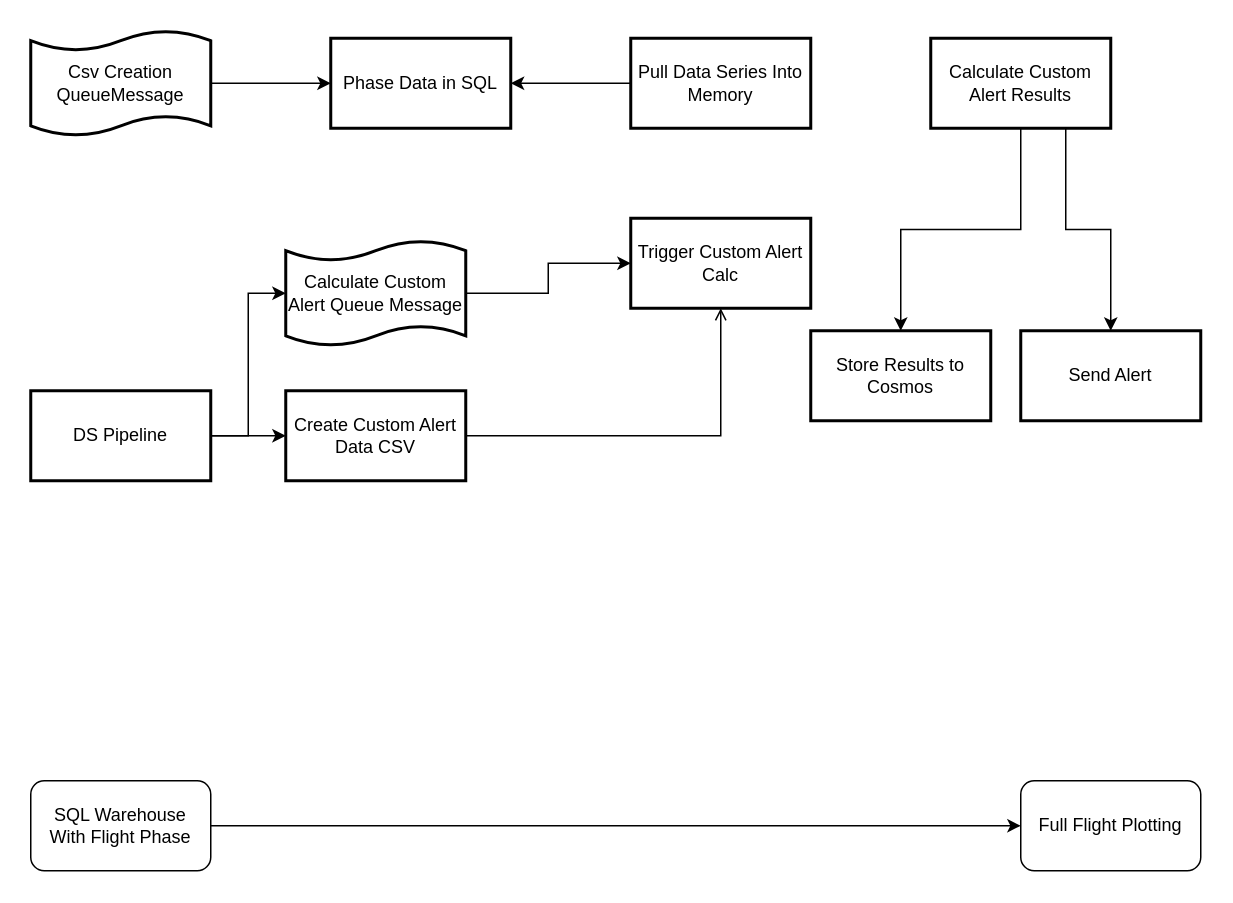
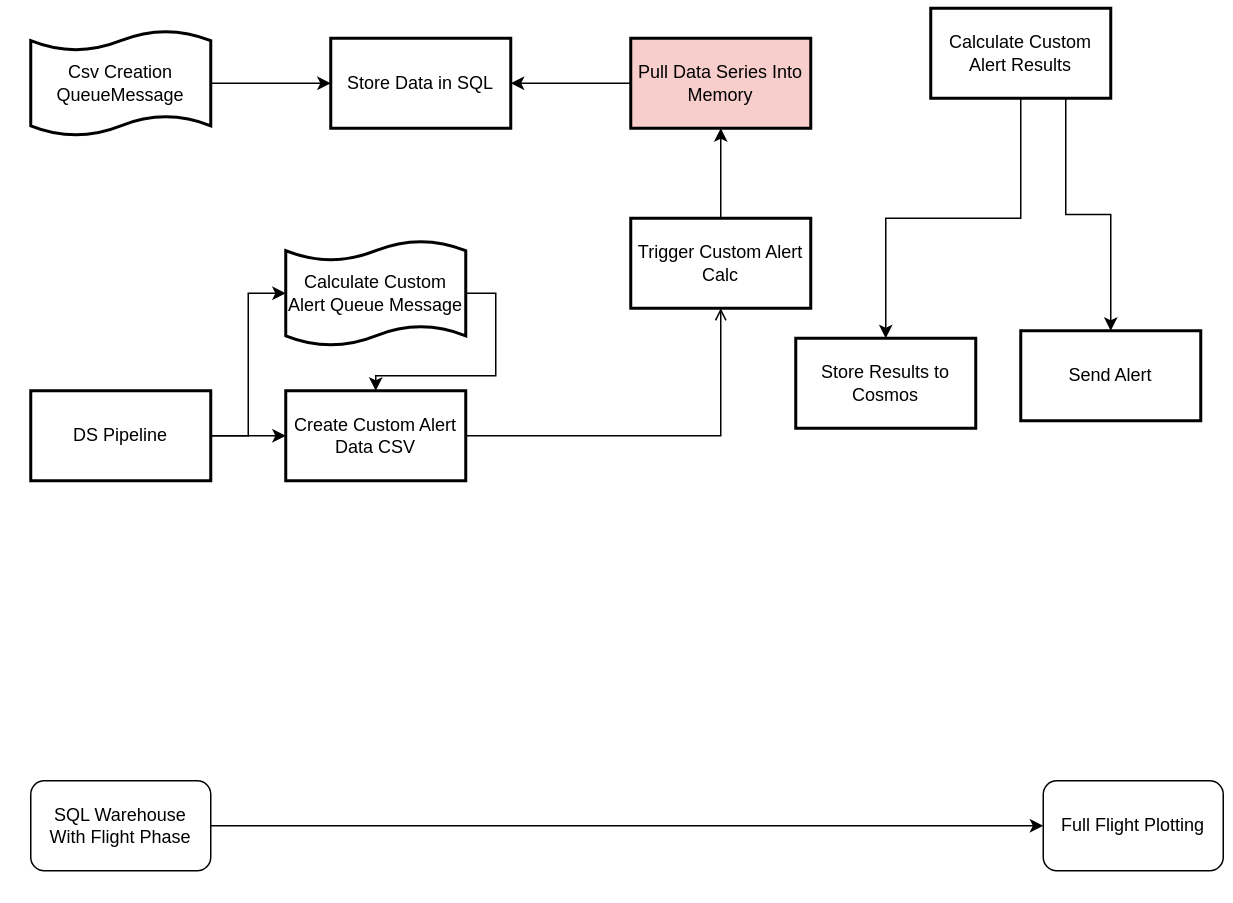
(421, 83) -> (421, 83)
(721, 83) -> (721, 83)
(1021, 83) -> (1021, 53)
none -> (721, 178)
(548, 270) -> (476, 376)
(901, 376) -> (886, 383)
(1111, 826) -> (1133, 826)
